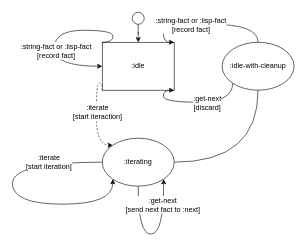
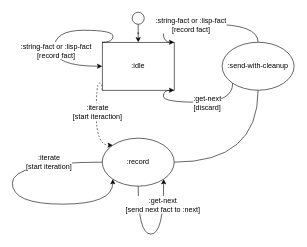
(258, 66) -> (258, 66)
(138, 162) -> (138, 162)
